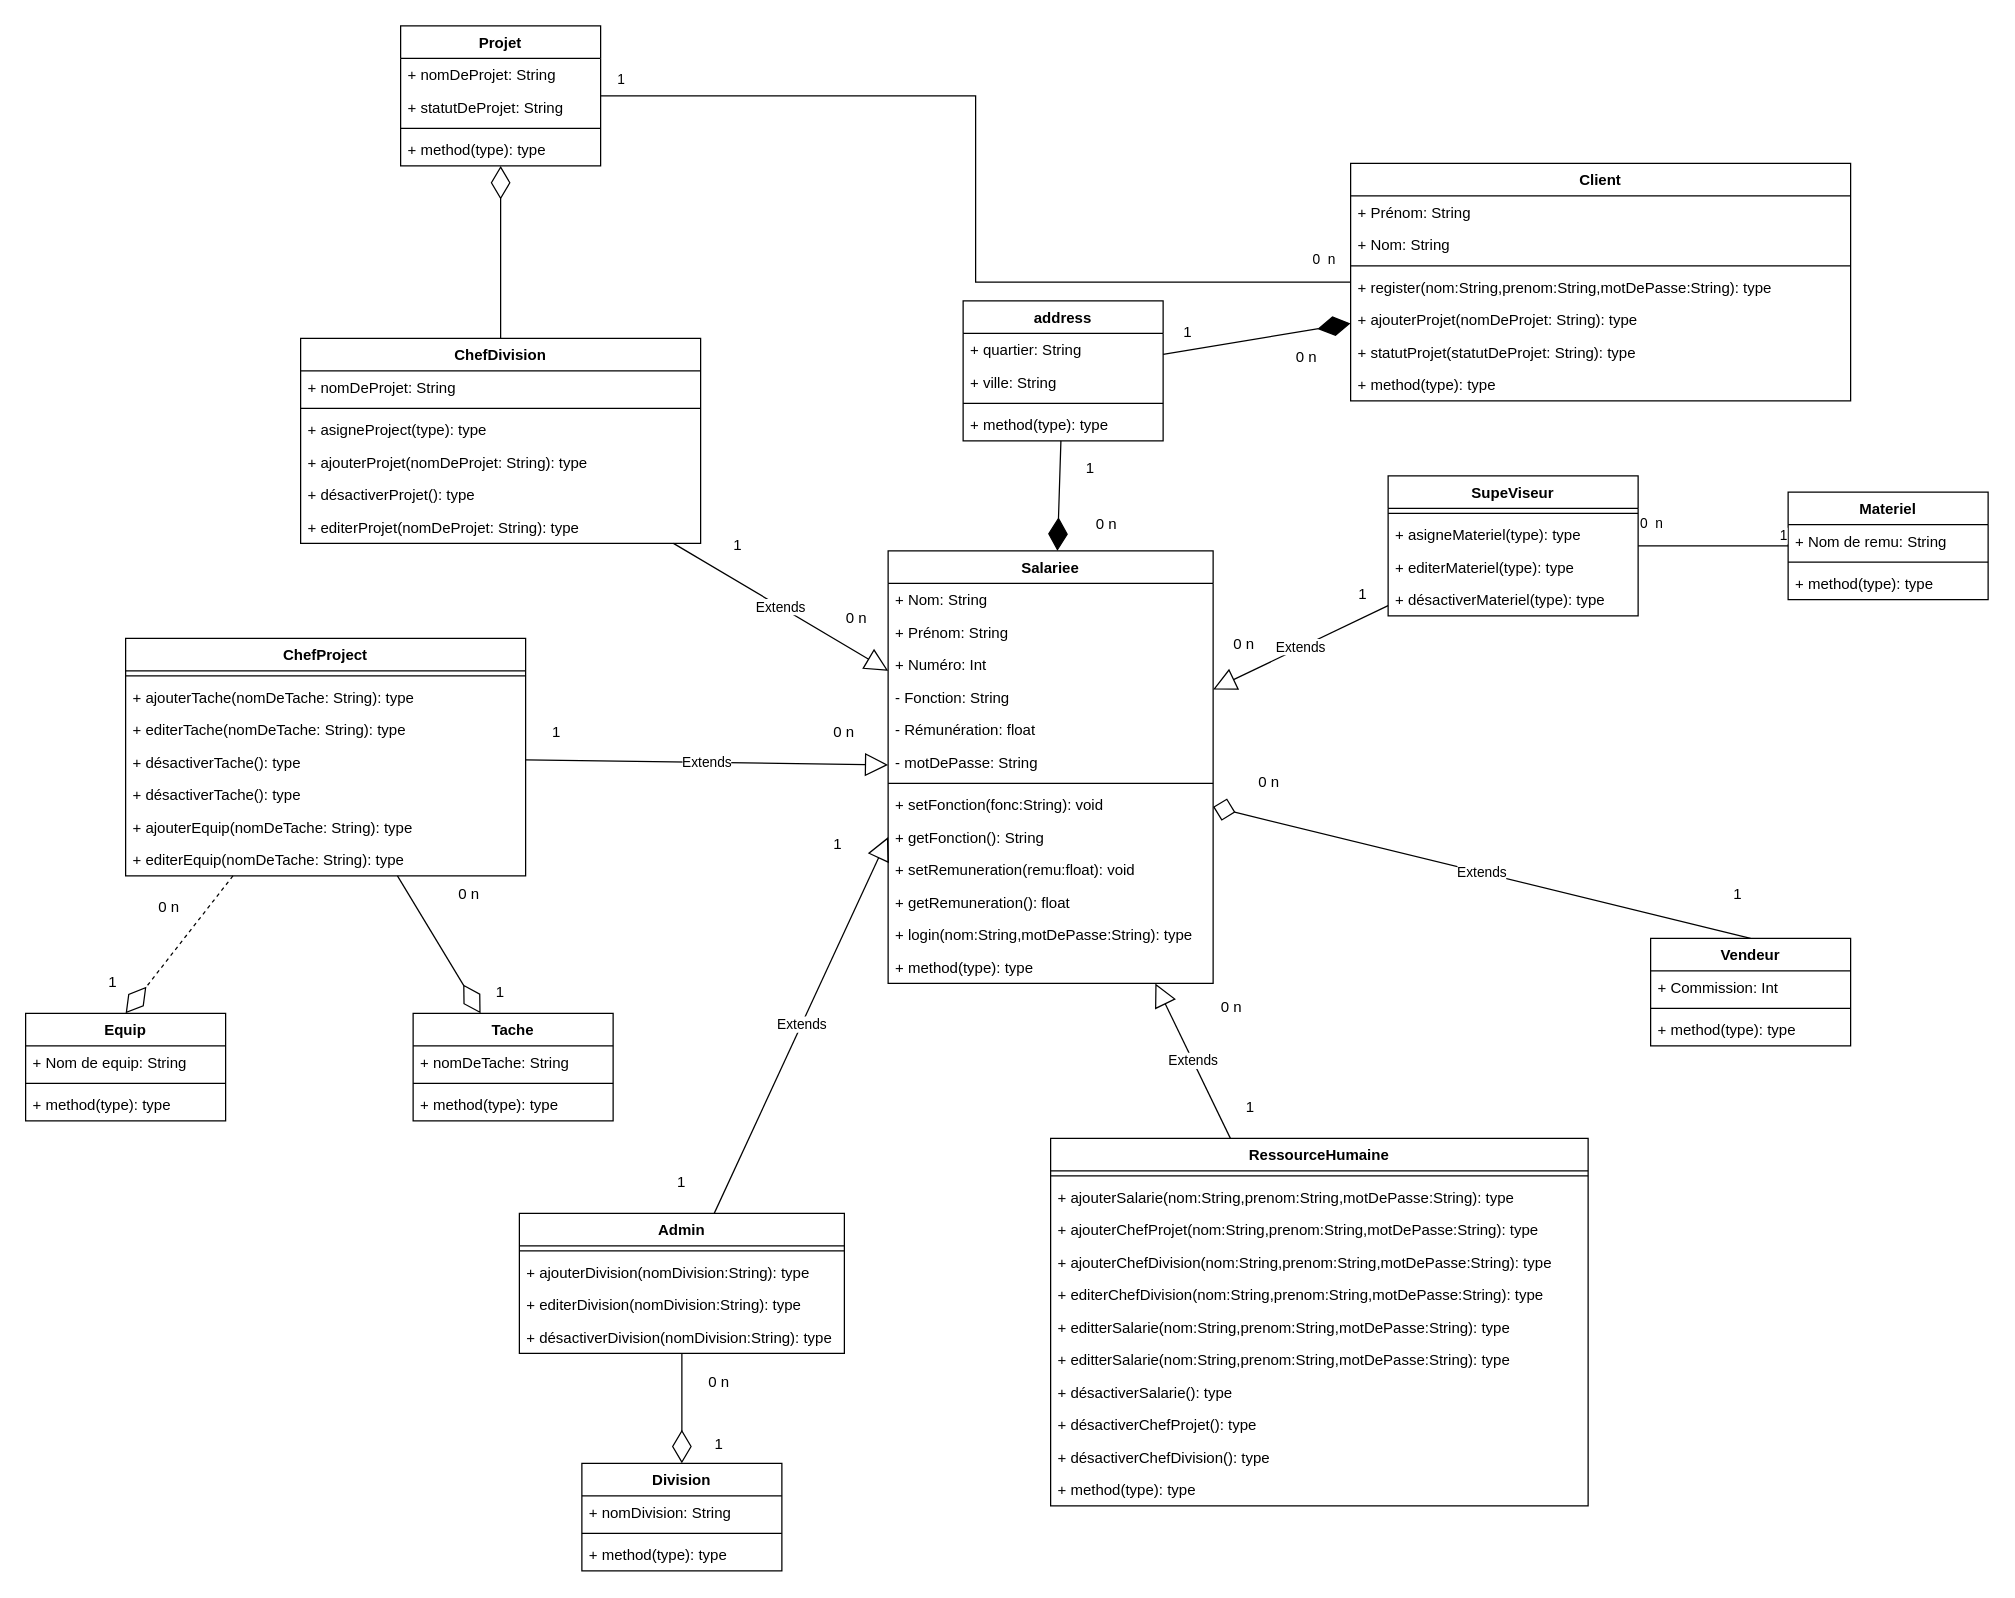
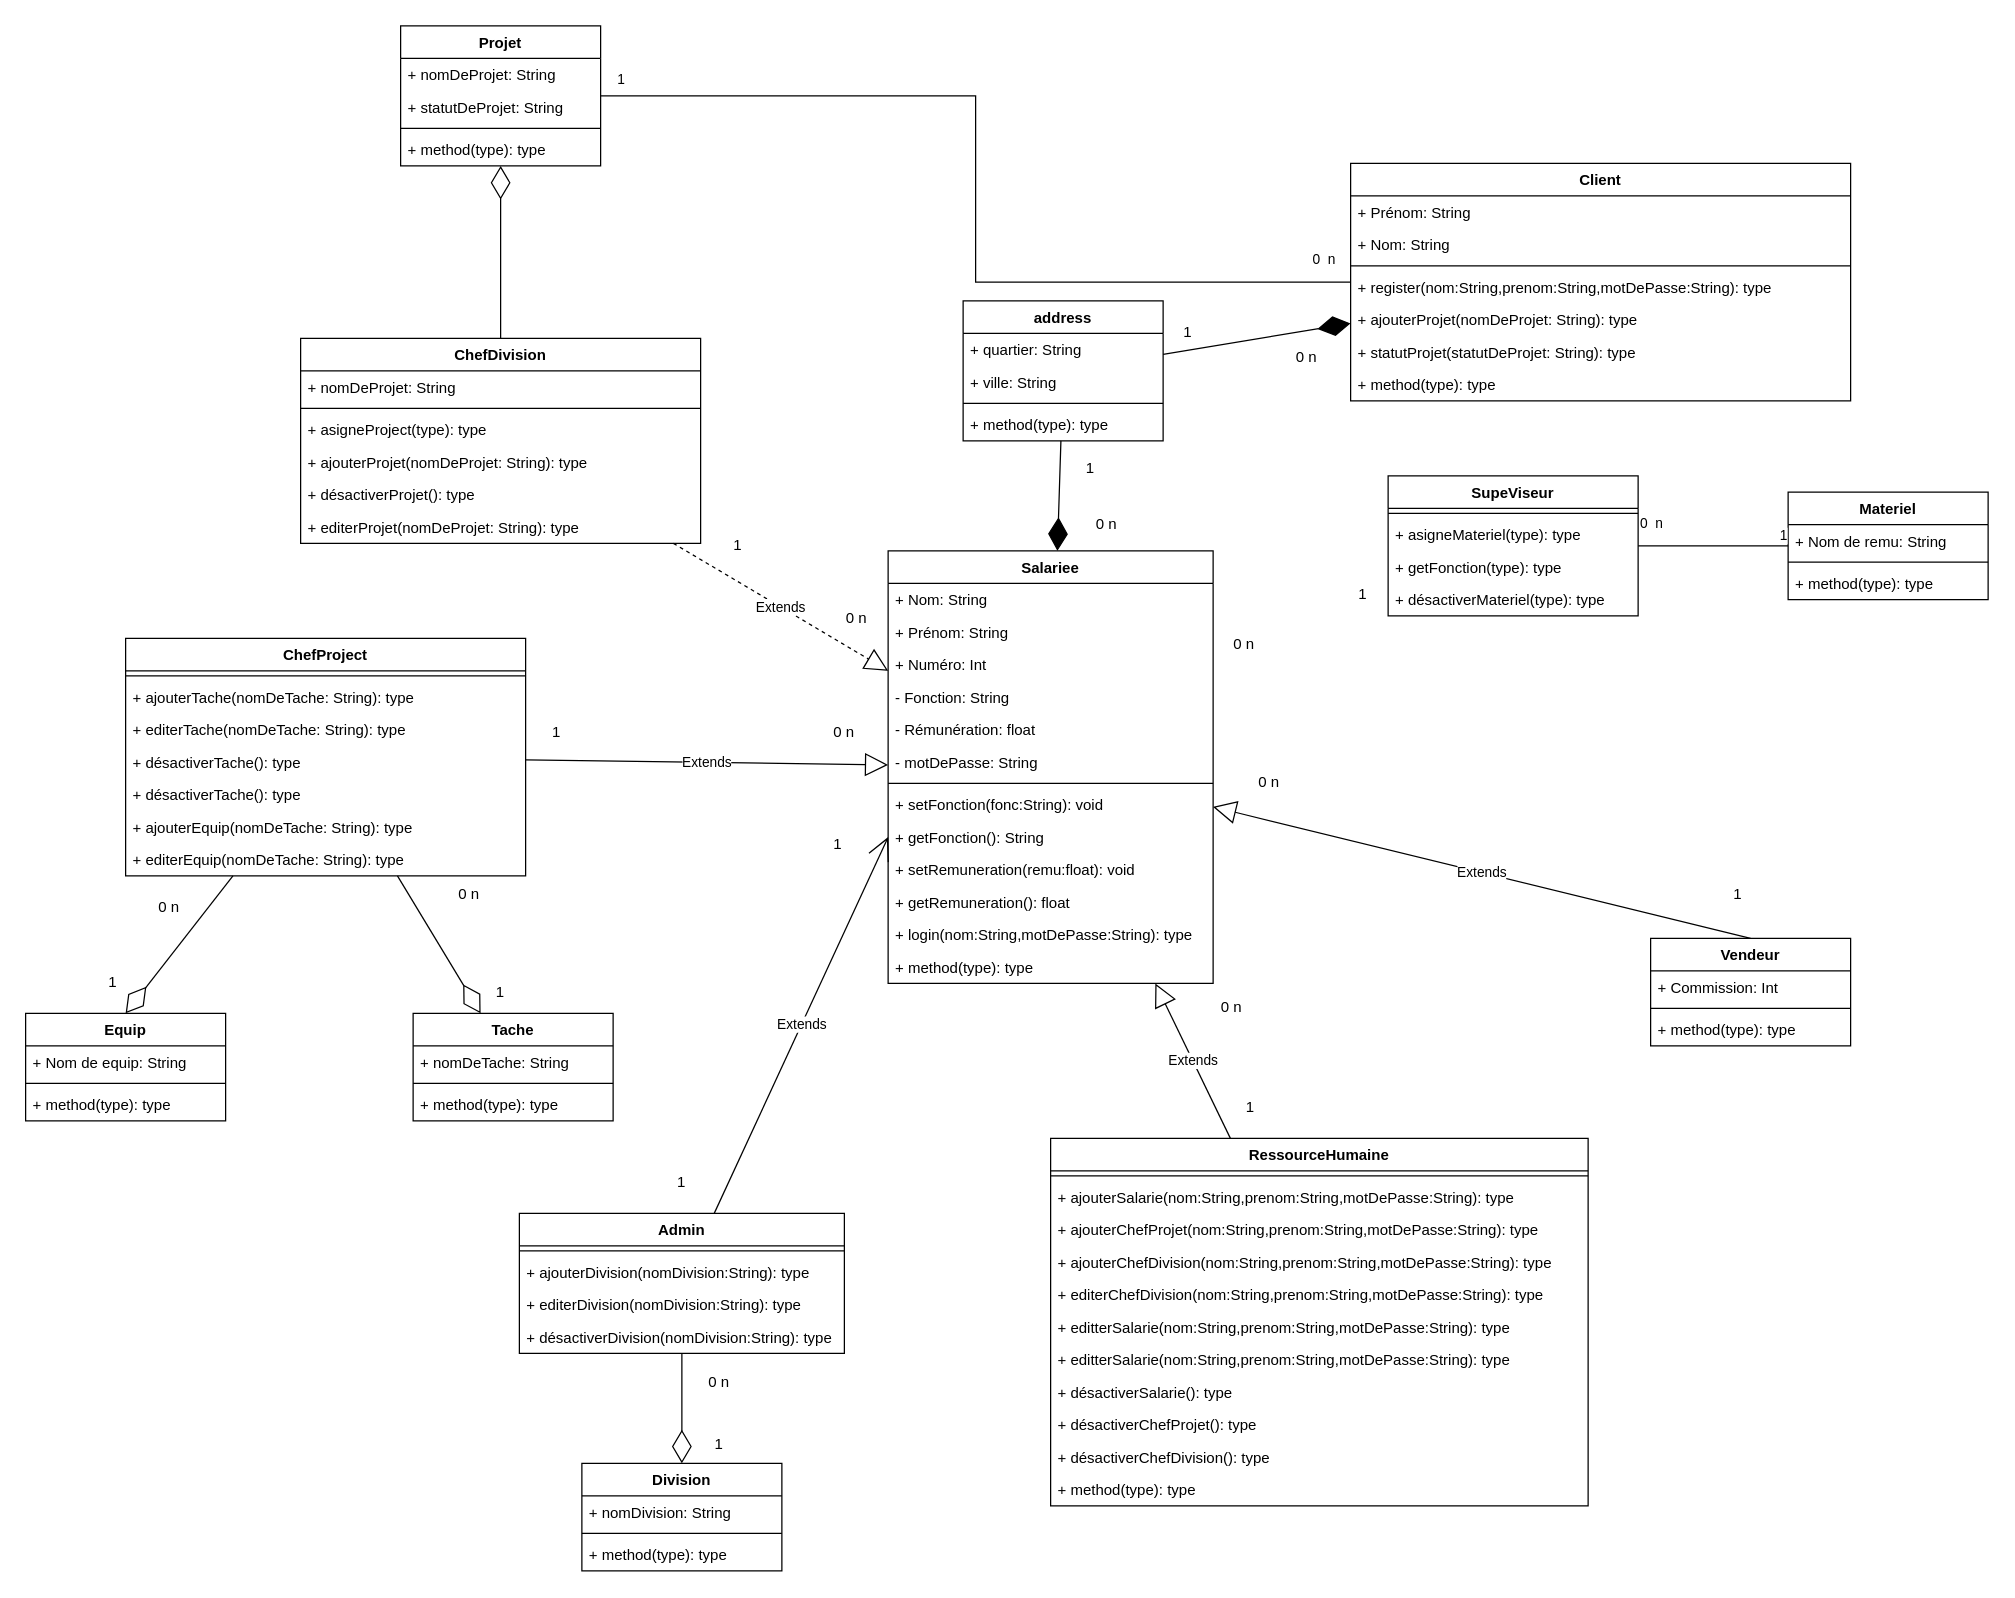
(1501, 568) -> (1492, 568)
(721, 571) -> (721, 571)
(1310, 643) -> none
(1236, 812) -> (1236, 812)
(878, 859) -> (881, 851)
(188, 933) -> (188, 933)
